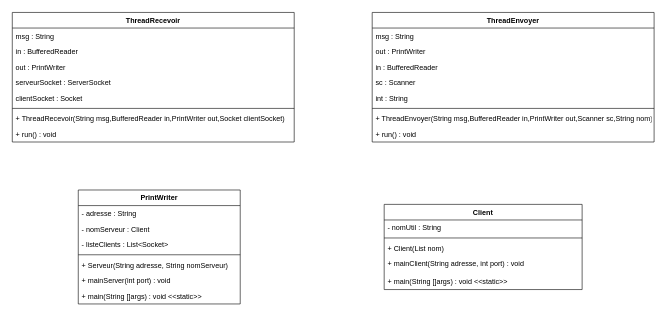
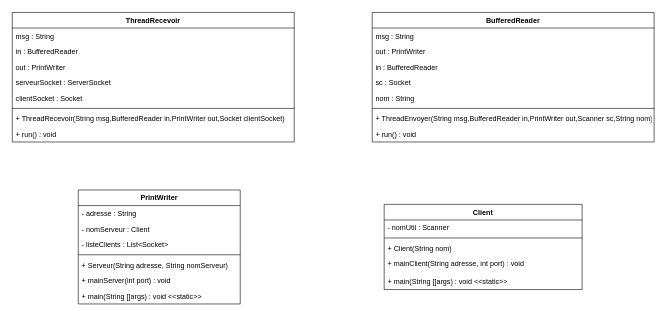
(513, 20) -> (513, 20)
(397, 83) -> (395, 83)
(395, 98) -> (396, 98)
(417, 228) -> (420, 228)
(419, 248) -> (423, 248)
